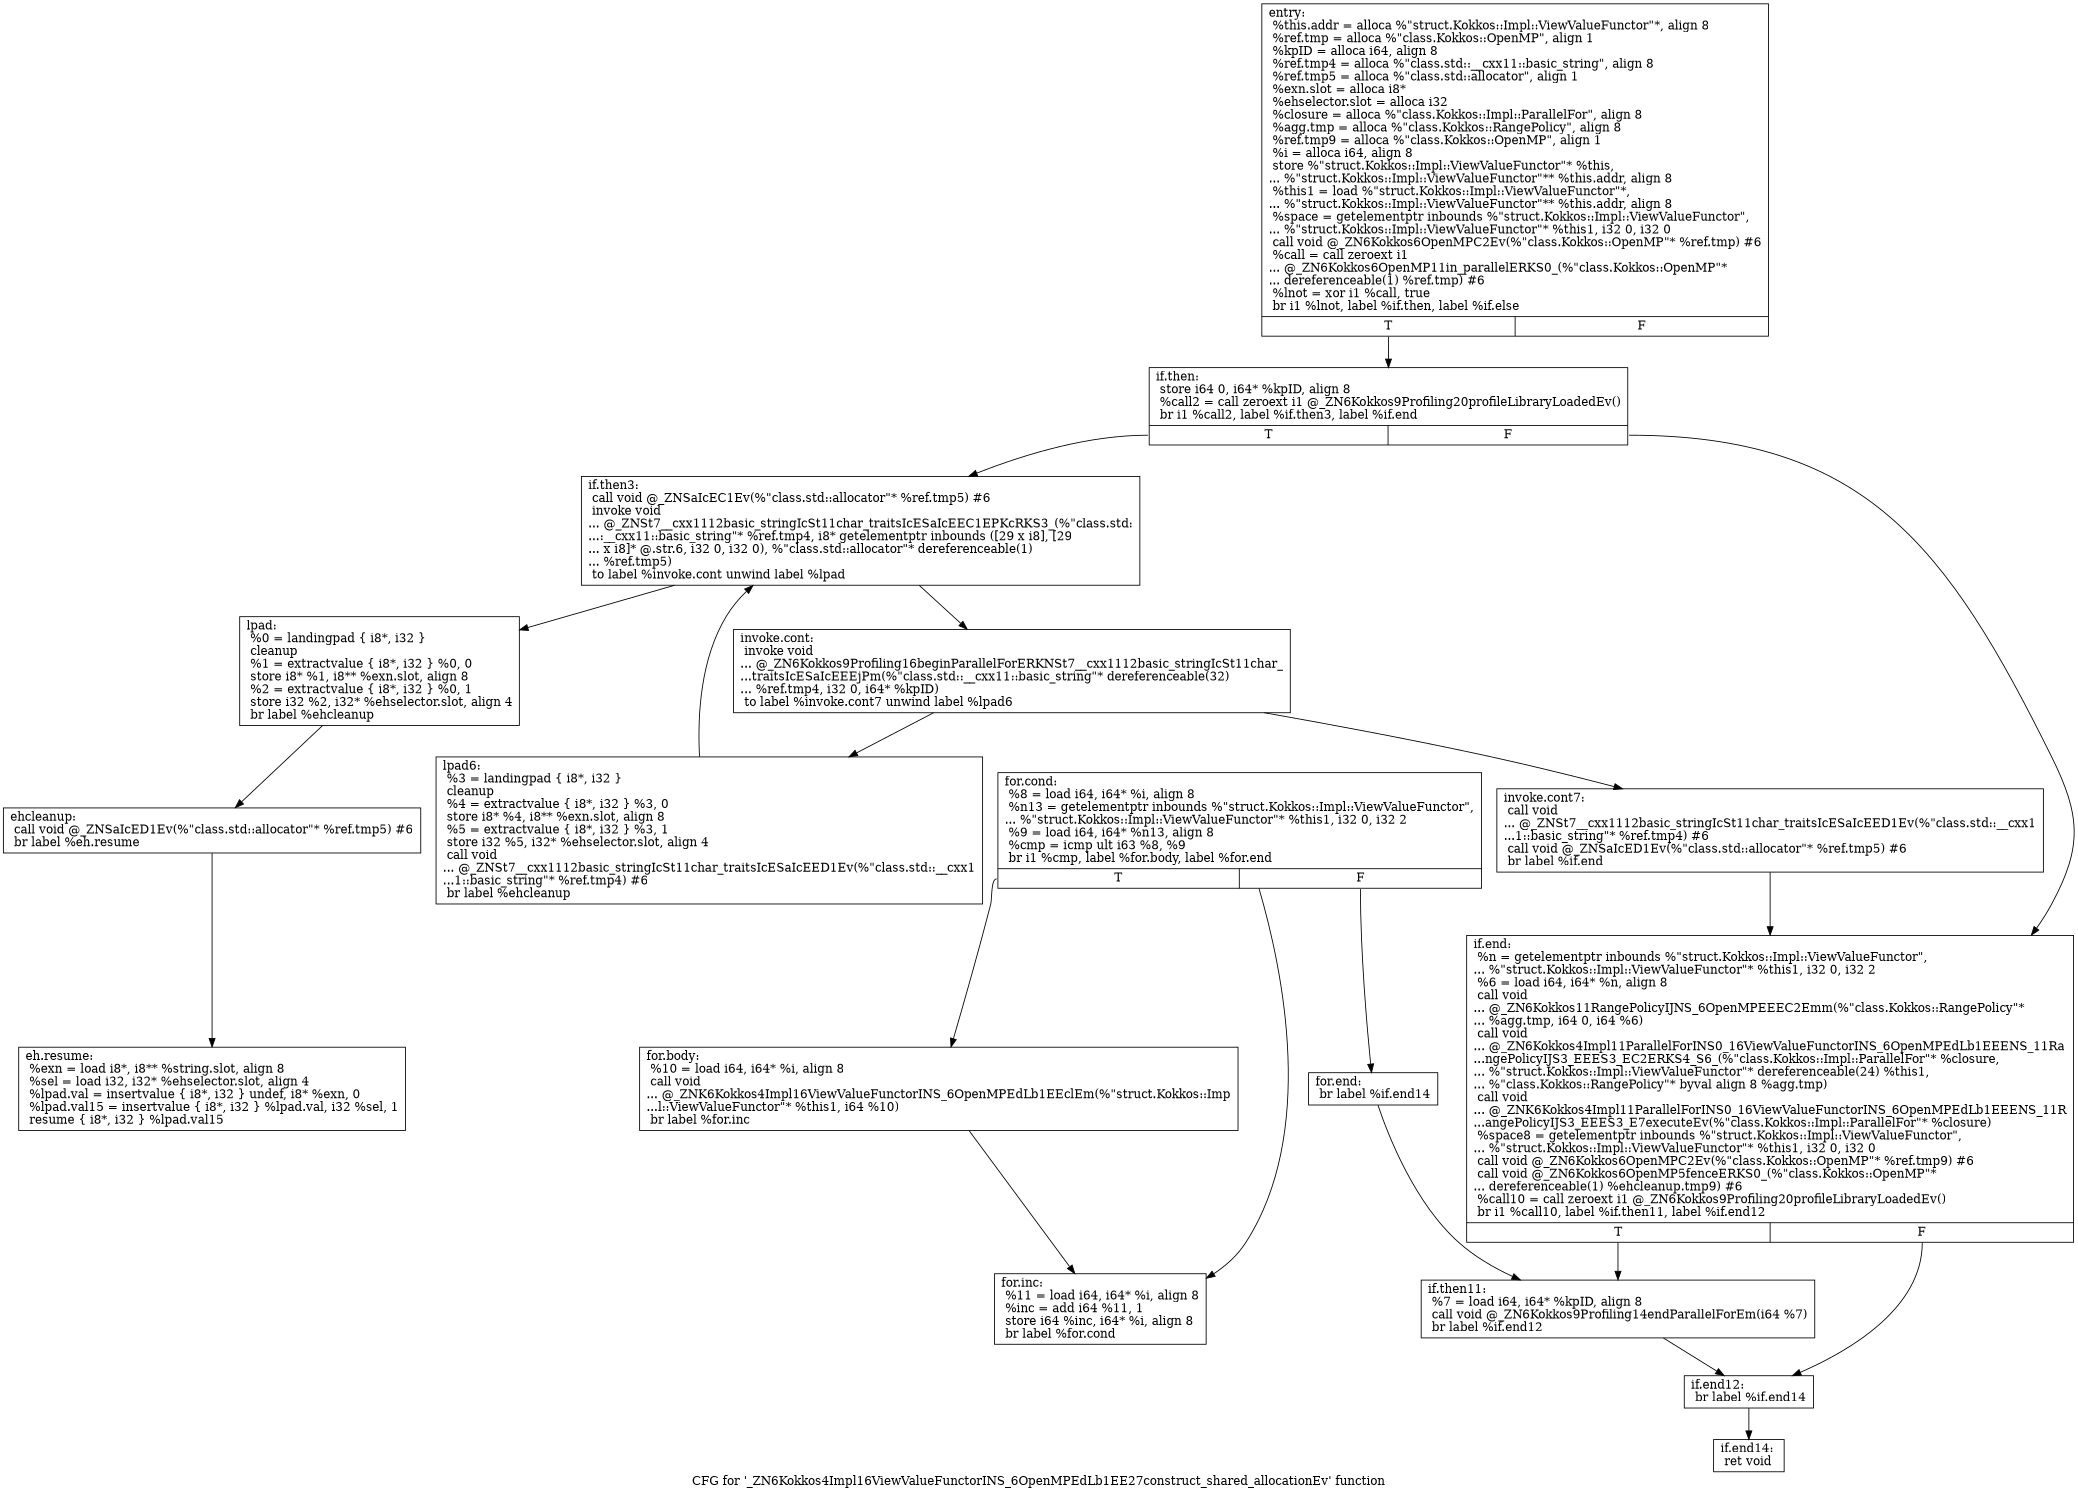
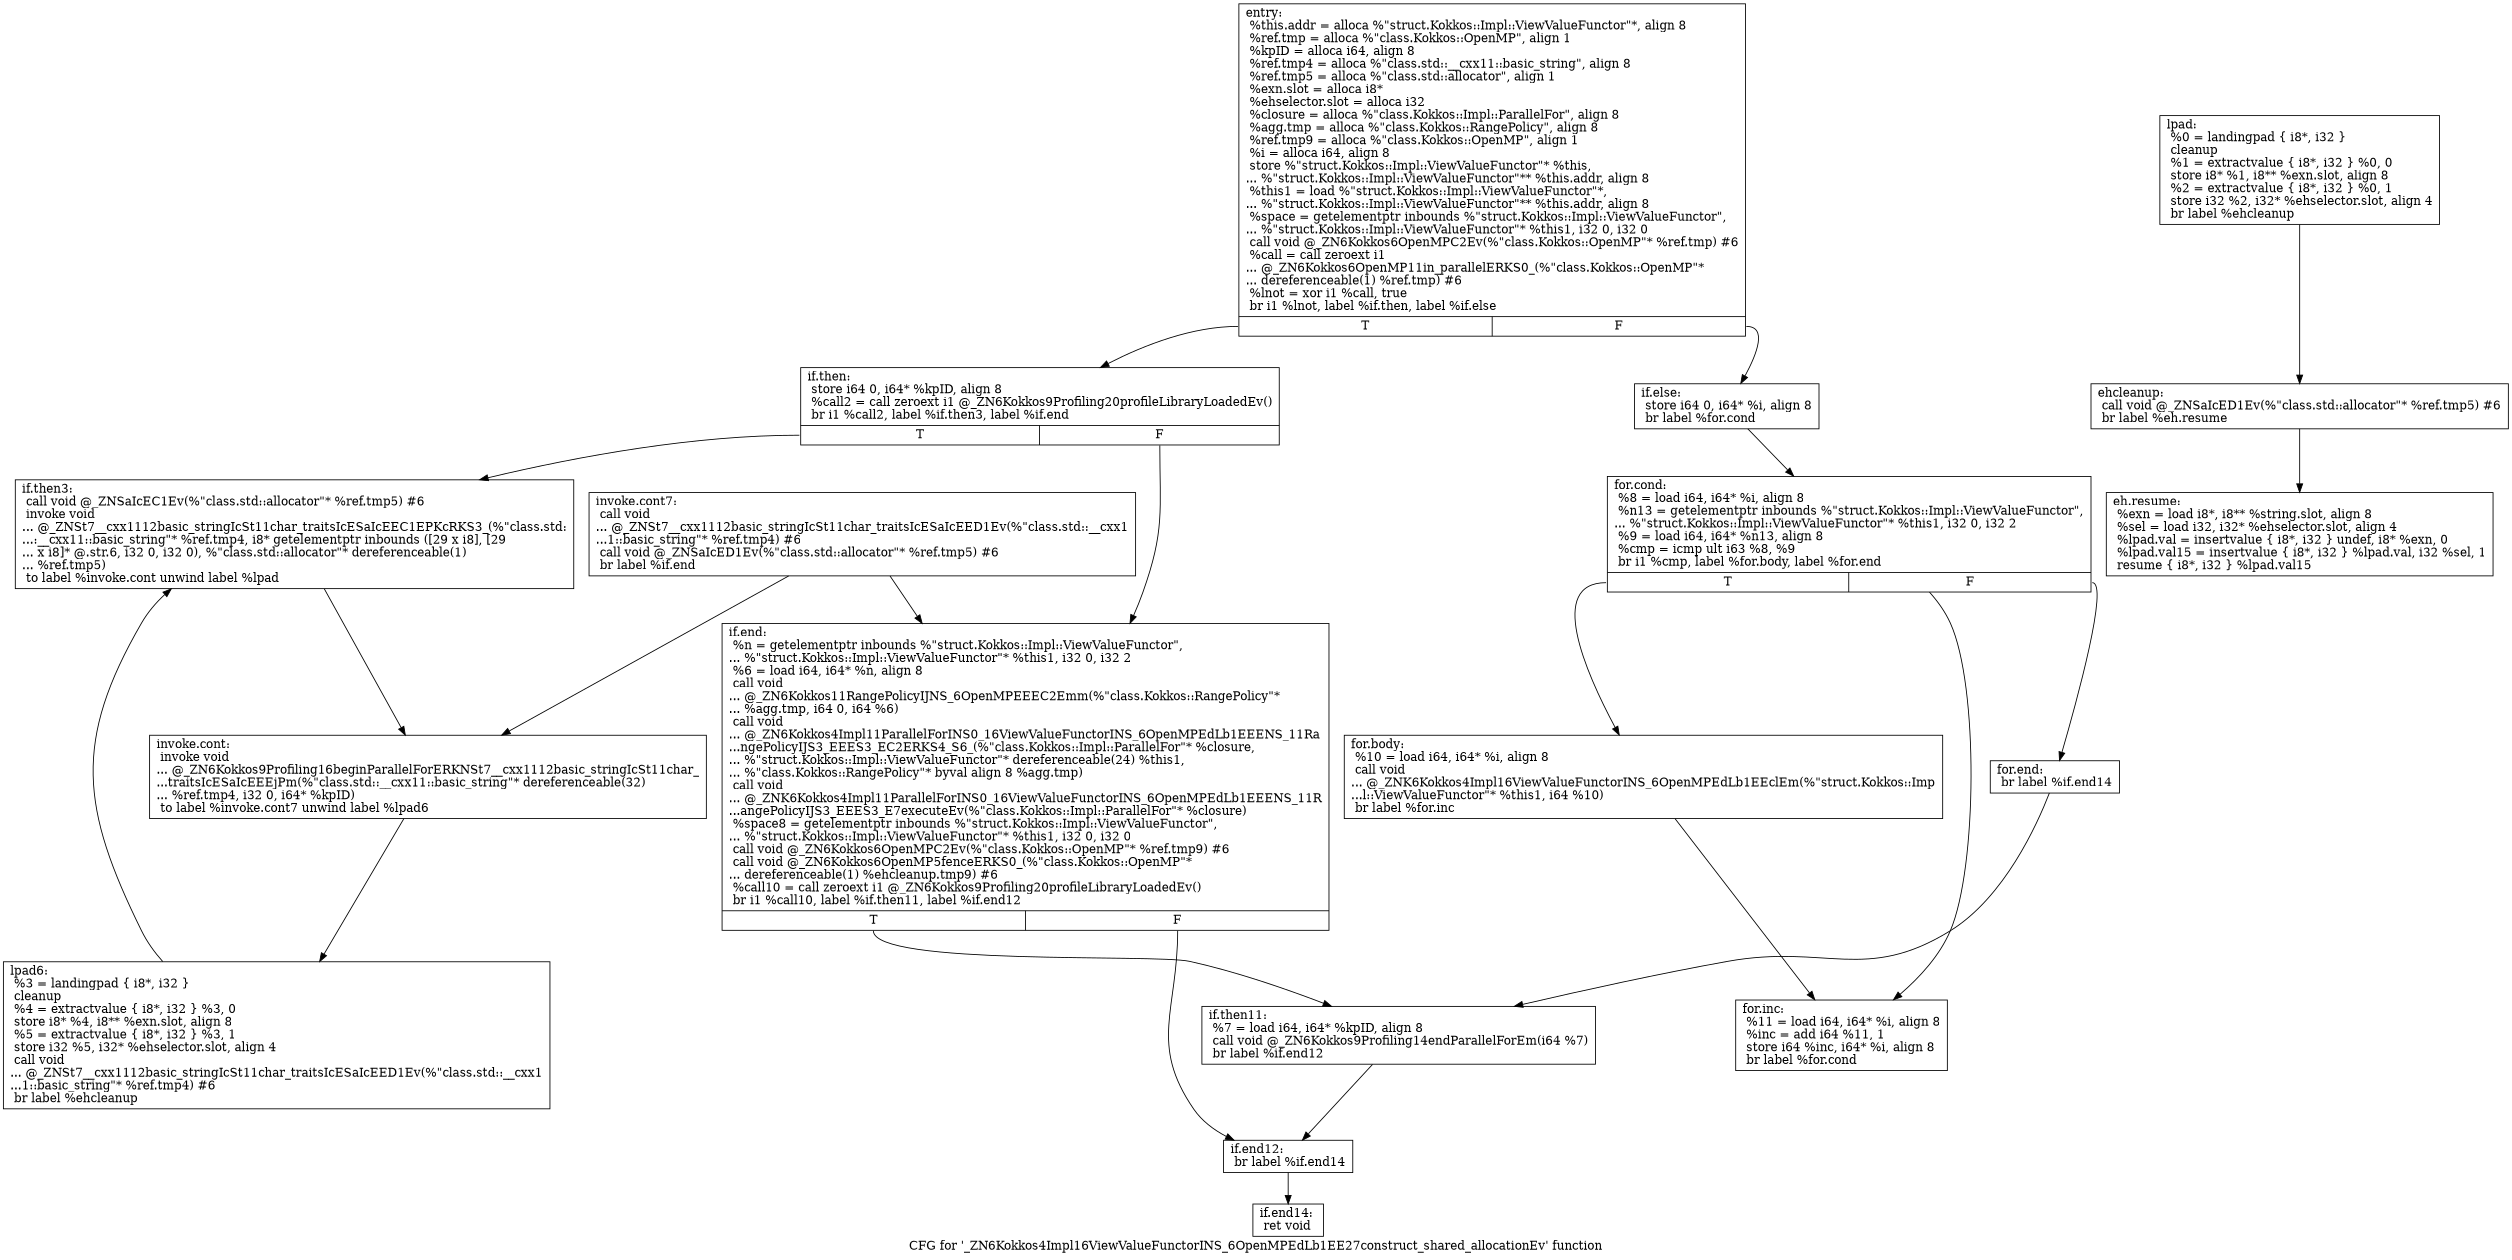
none -> (1727, 406)
(601, 606) -> none
(1440, 746) -> (649, 653)
